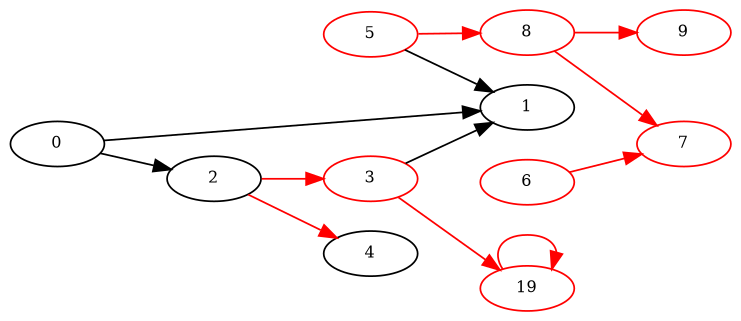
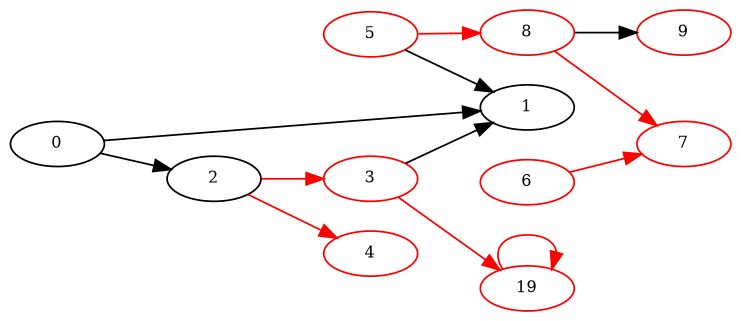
(597, 33) -> (597, 33)
(371, 254) -> (371, 254)
